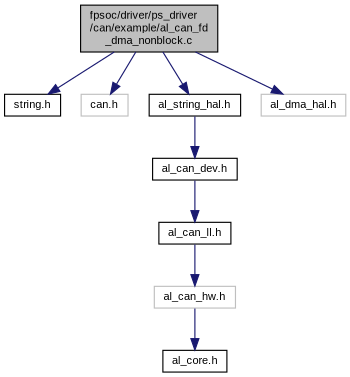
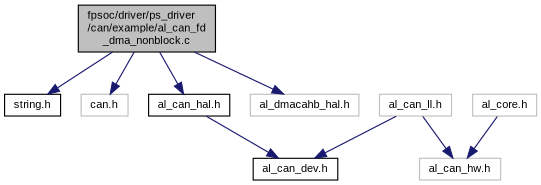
(195, 105) -> (189, 105)
(303, 105) -> (305, 105)
(195, 195) -> (361, 135)
(195, 233) -> (416, 105)
(195, 323) -> (486, 133)
(195, 361) -> (505, 105)
